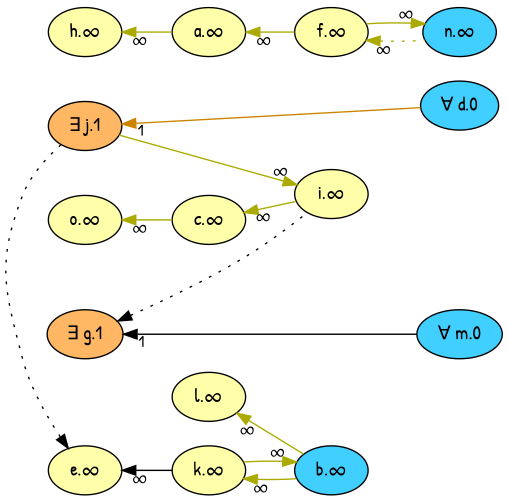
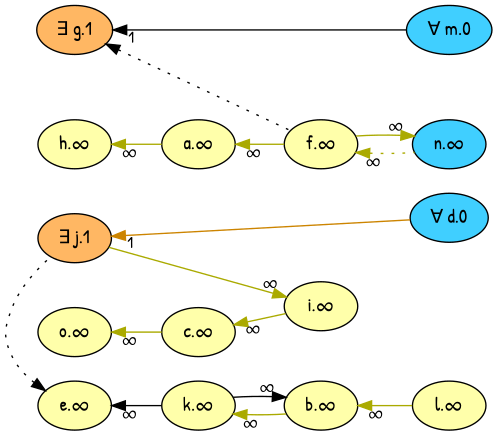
(222, 270) -> (204, 90)
(276, 437) -> (392, 406)
(263, 461) -> (253, 396)
(331, 470) -> (321, 406)
